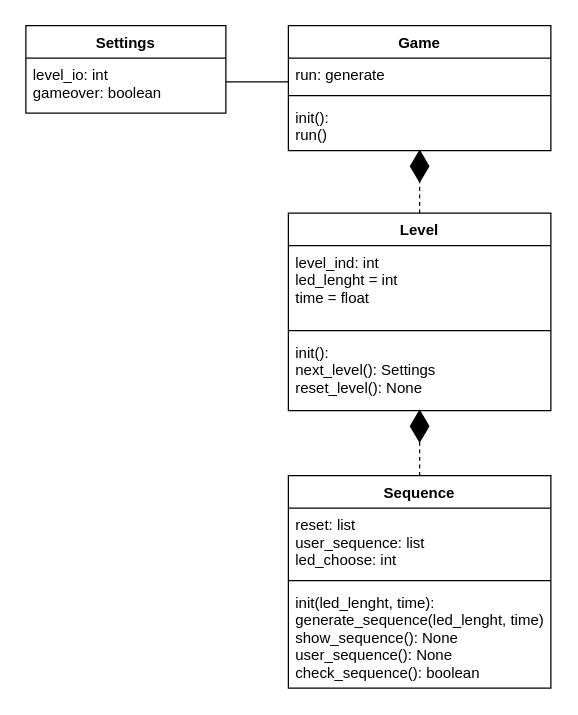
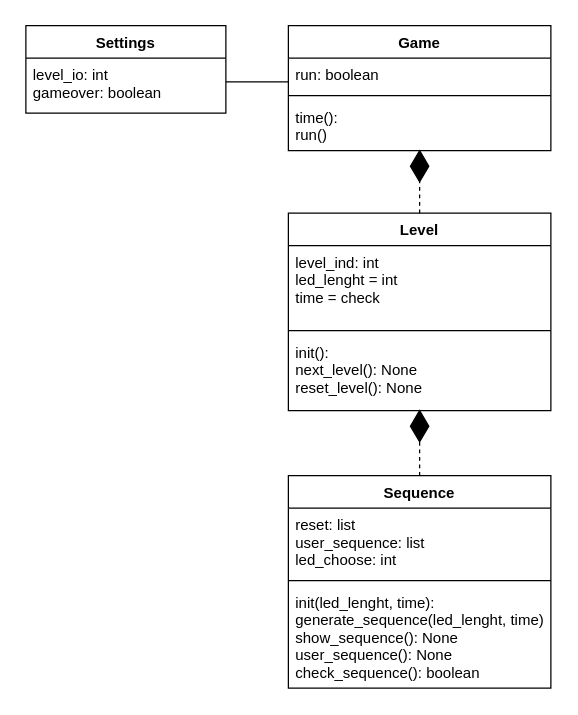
(346, 75) -> (340, 75)
(319, 118) -> (321, 118)
(342, 263) -> (342, 263)
(319, 353) -> (319, 353)
